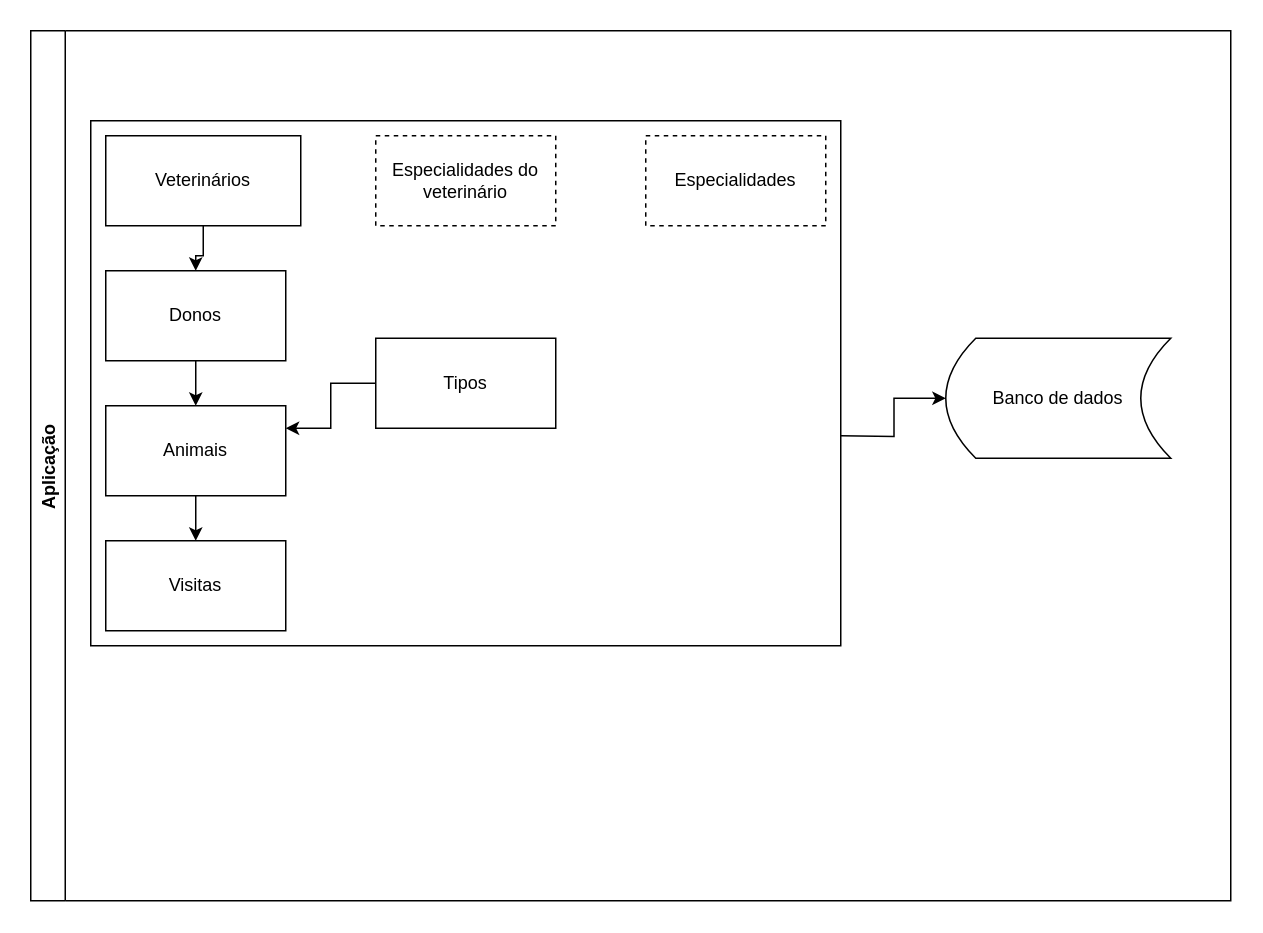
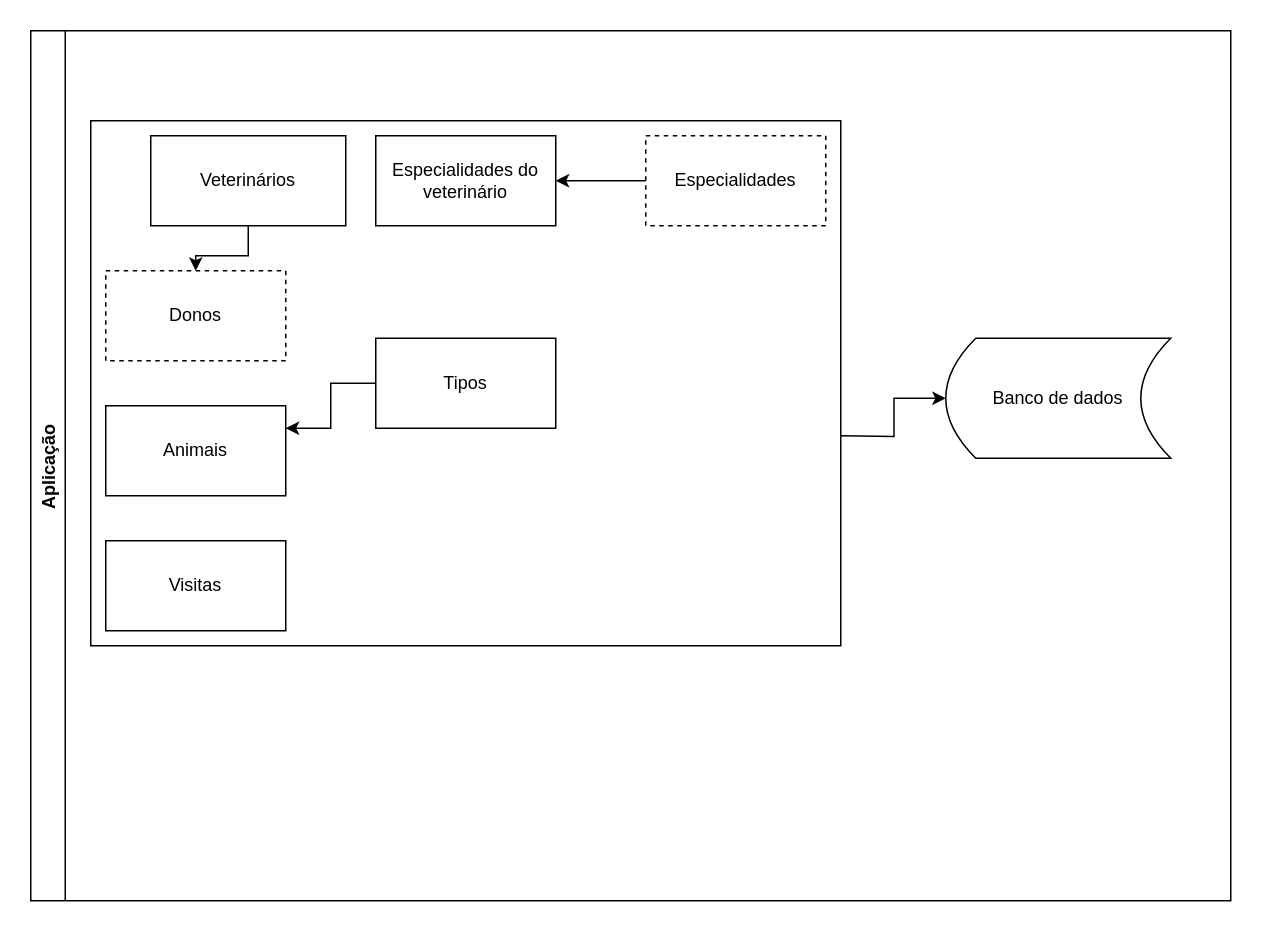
(203, 181) -> (248, 181)
(466, 181) -> (466, 181)
none -> (606, 181)
(196, 316) -> (196, 316)
(196, 389) -> none
(196, 524) -> none
